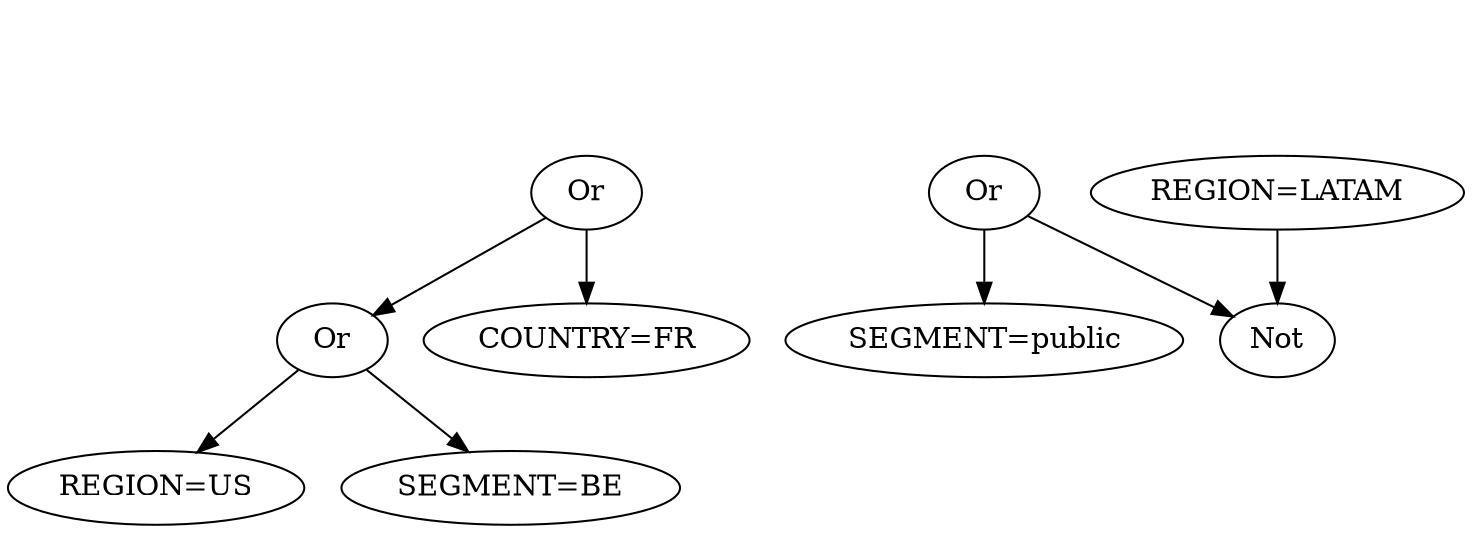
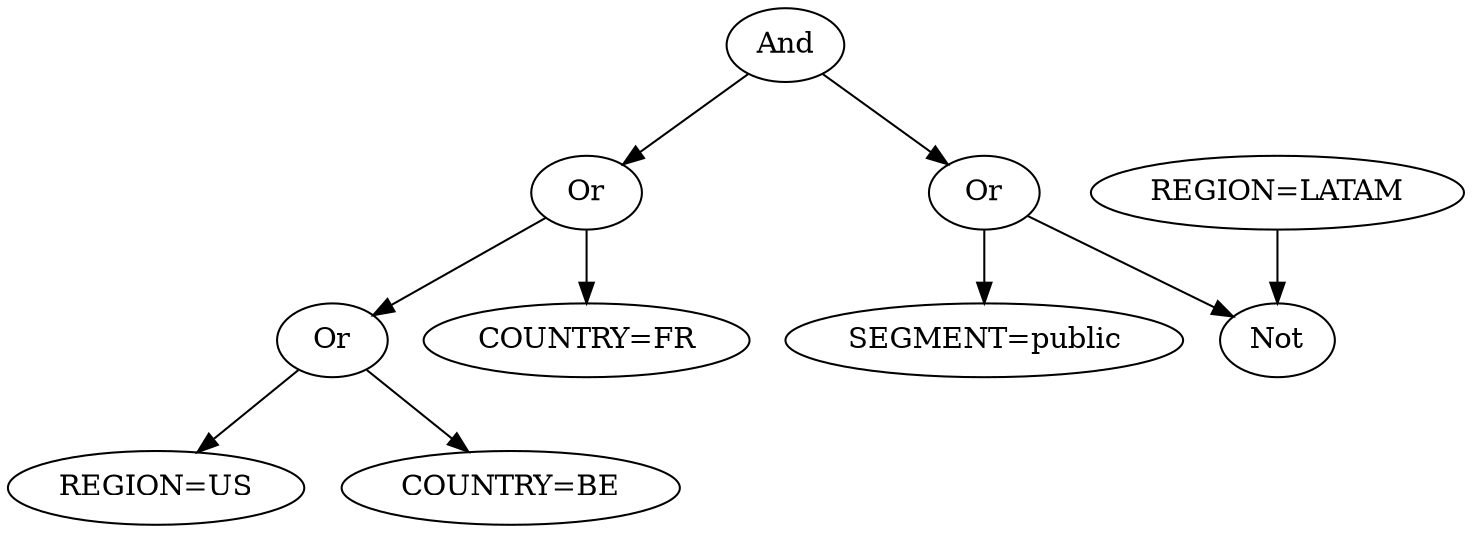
none -> (785, 45)
(511, 488) -> (511, 488)
